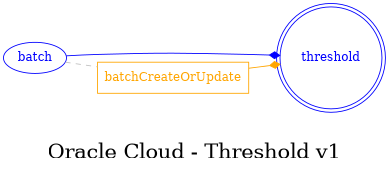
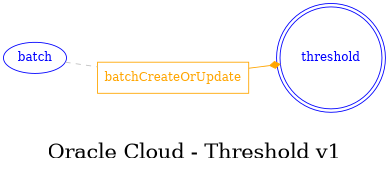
(168, 53) -> none
